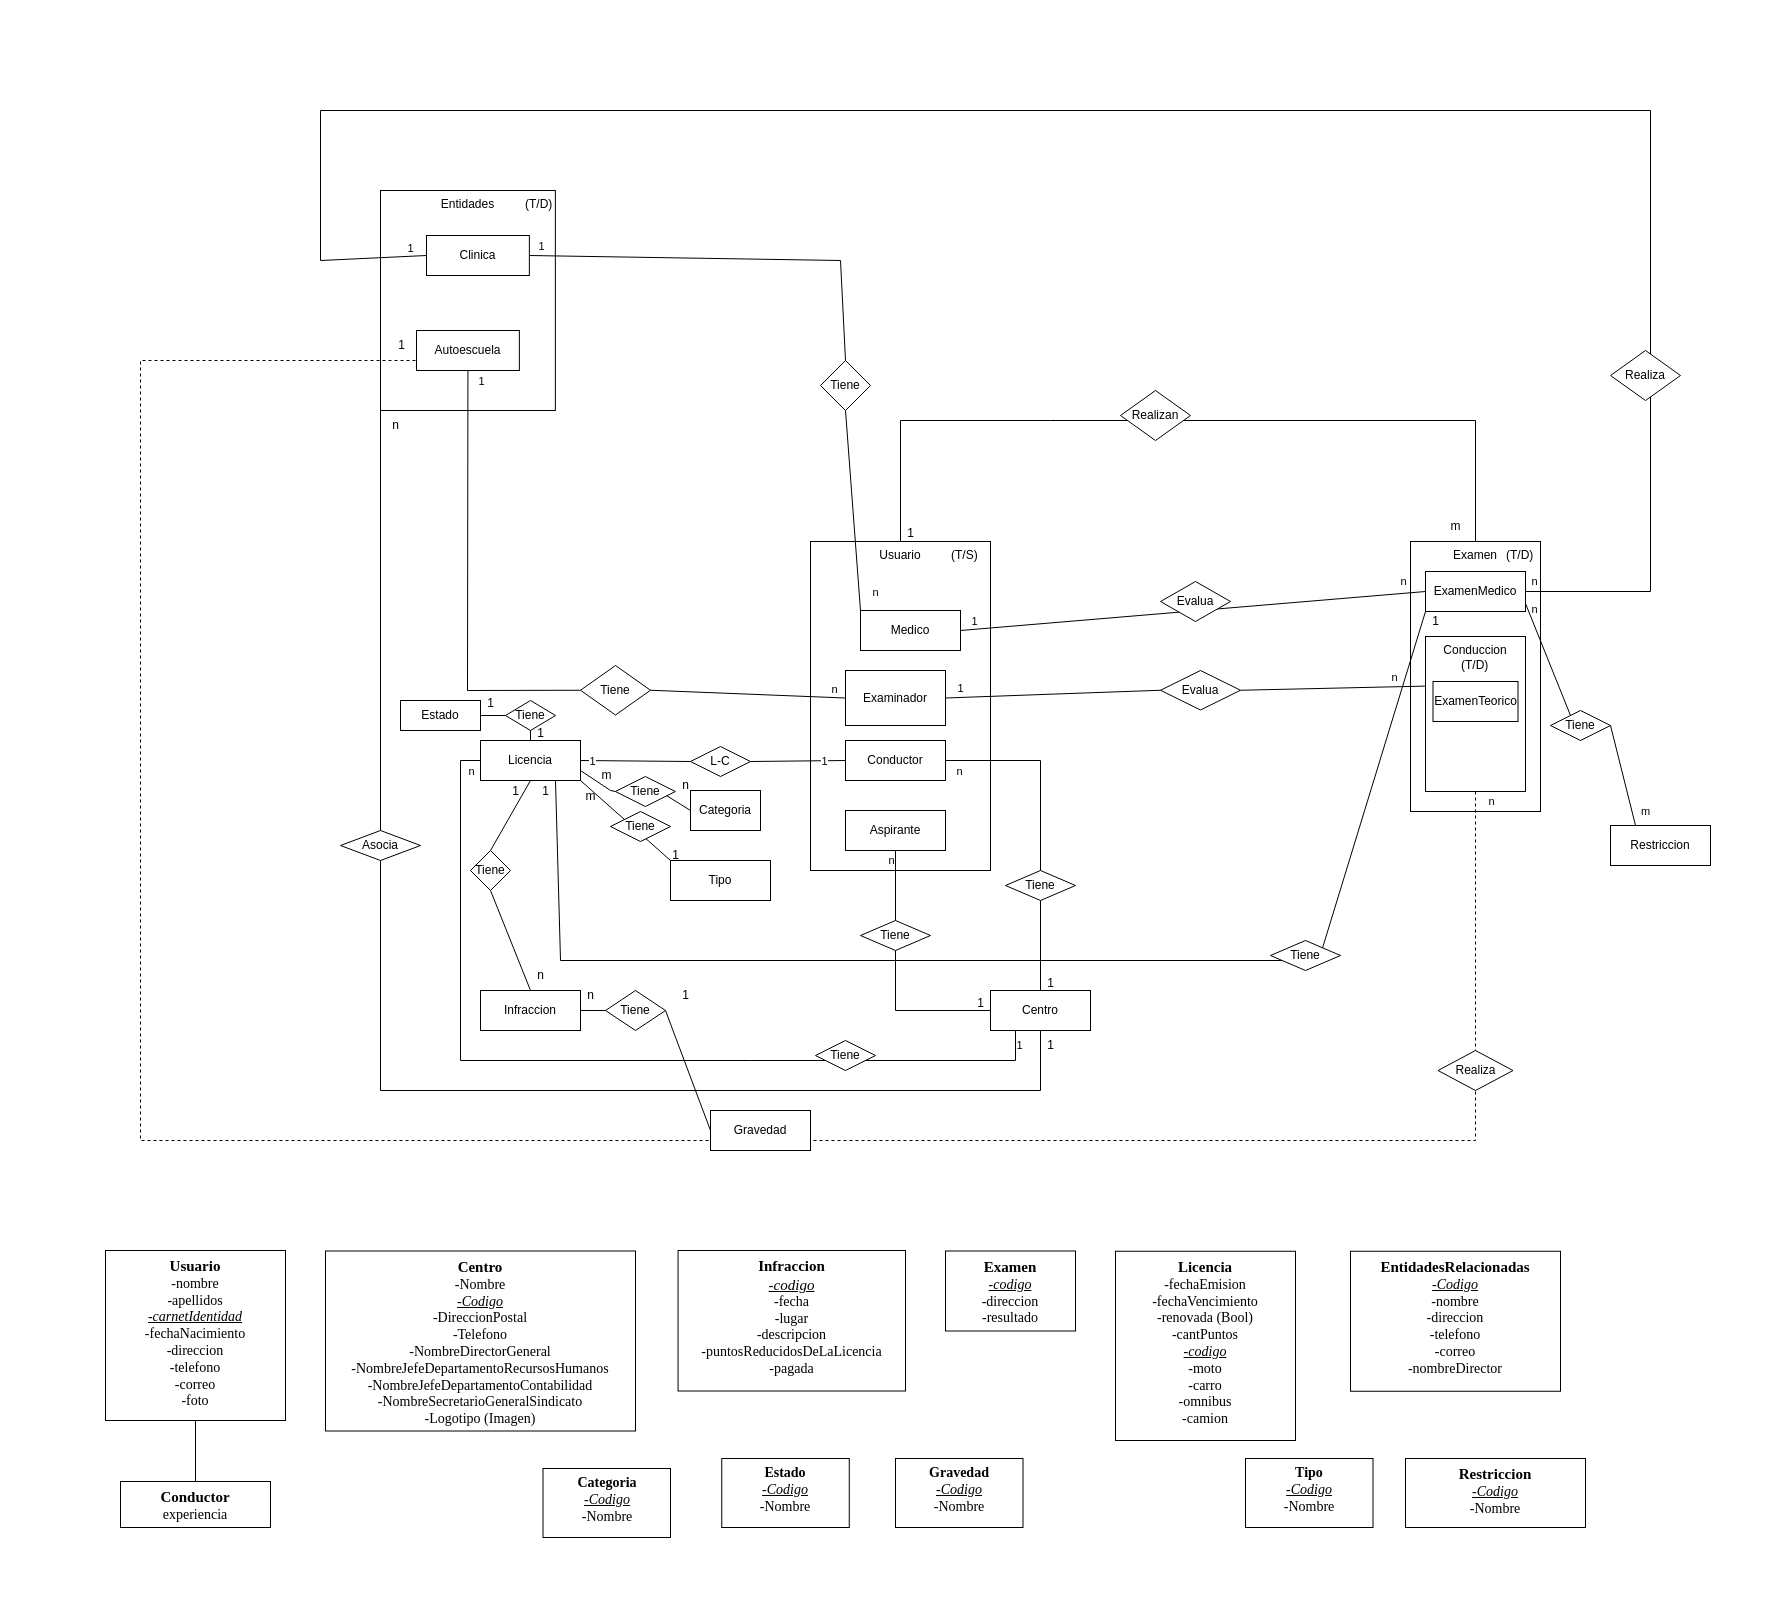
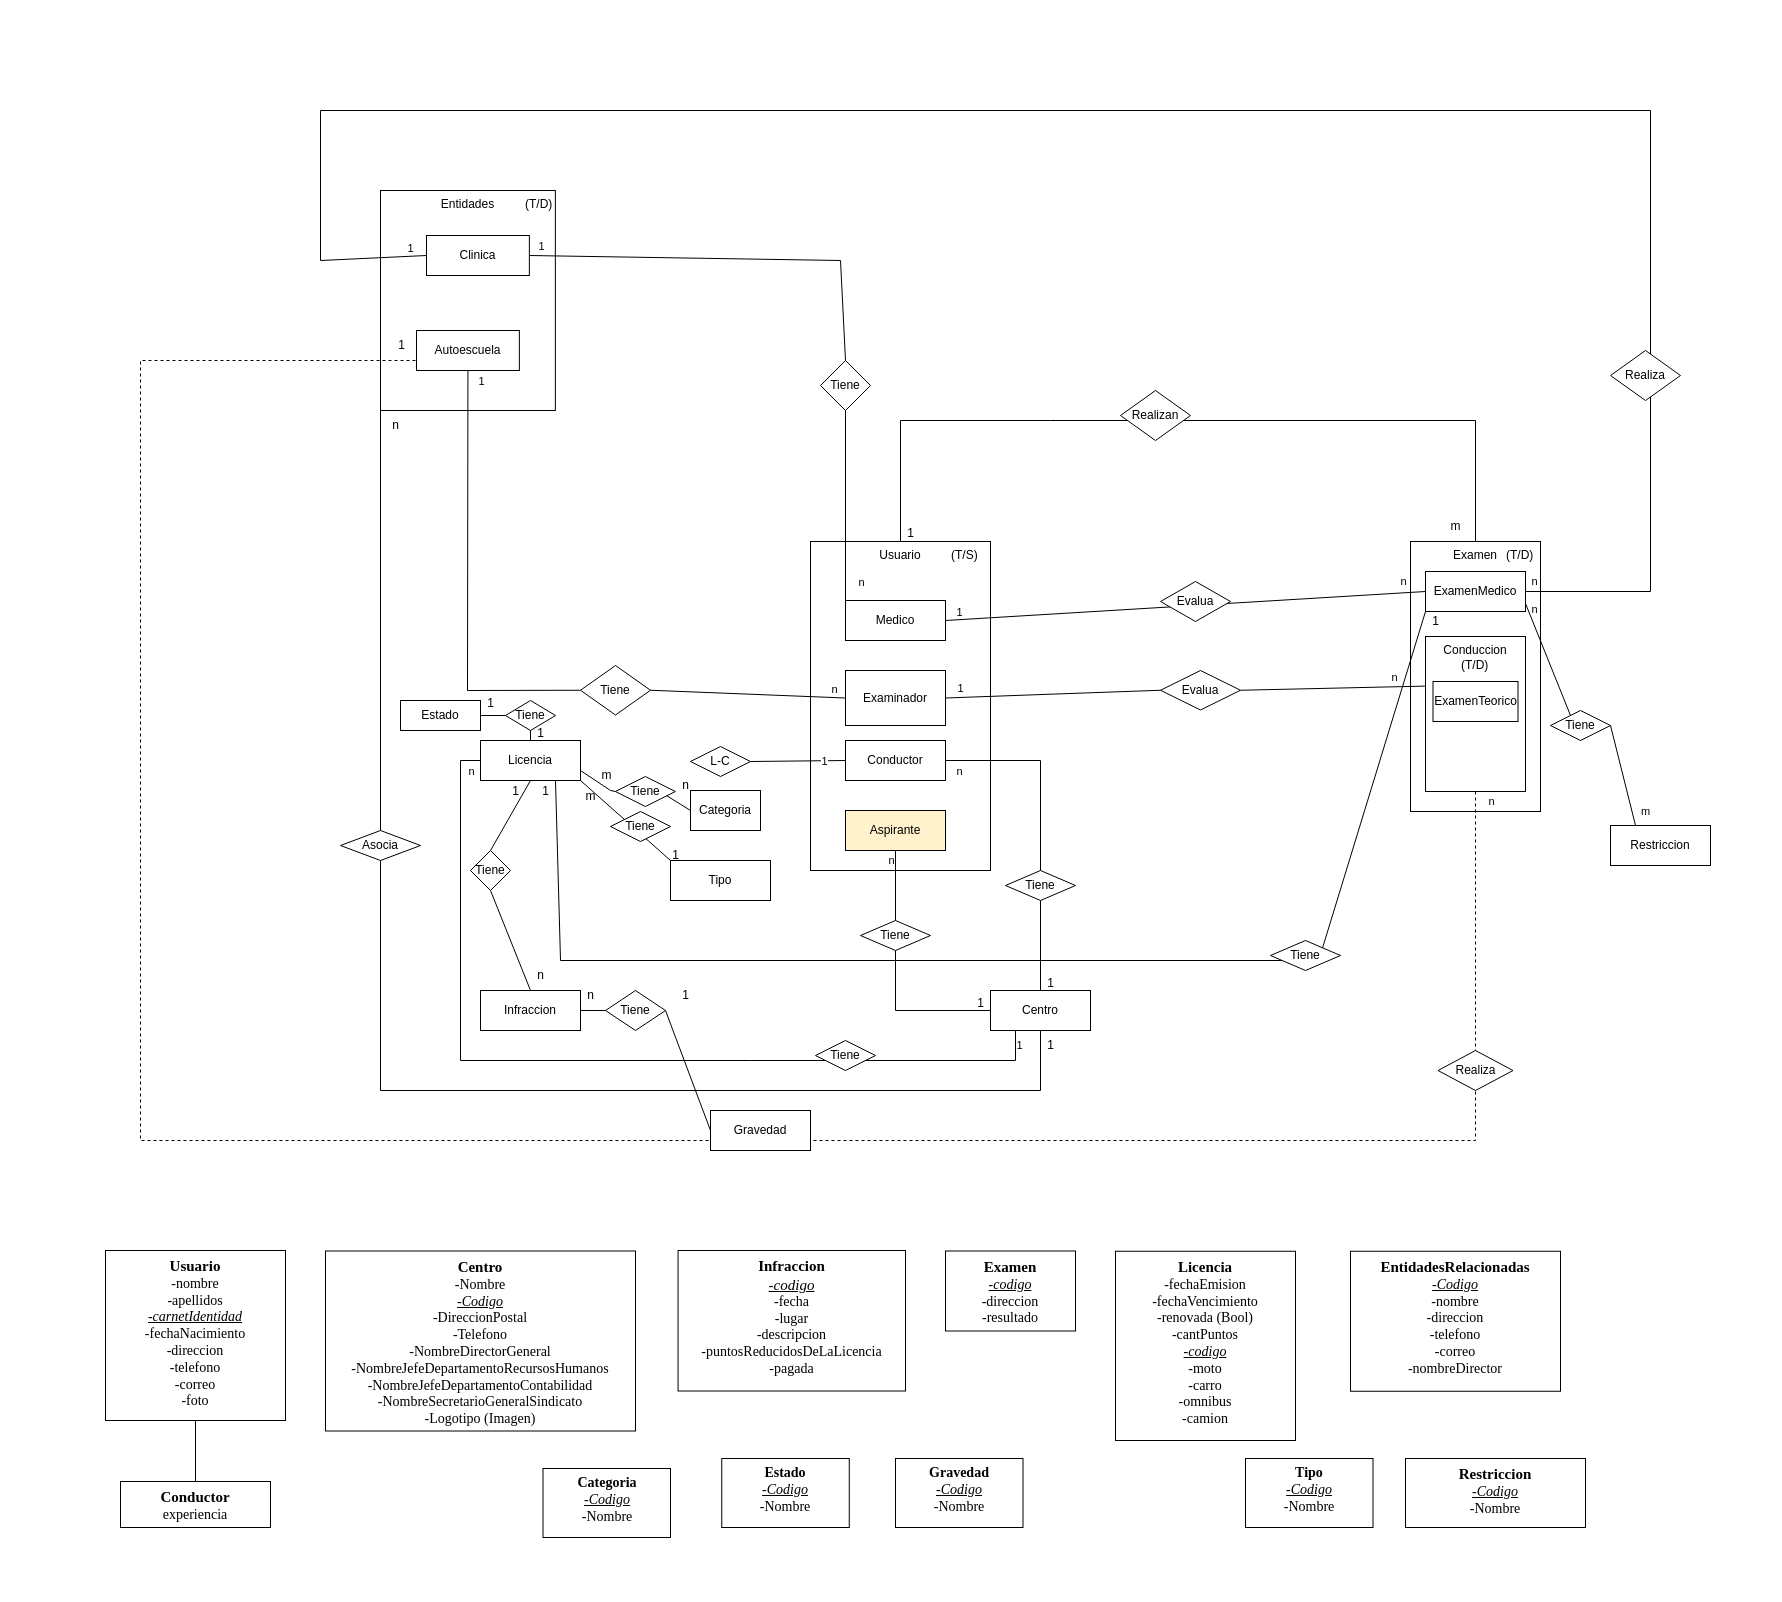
(911, 631) -> (896, 621)
(636, 761) -> none
(896, 831) -> (896, 831)
